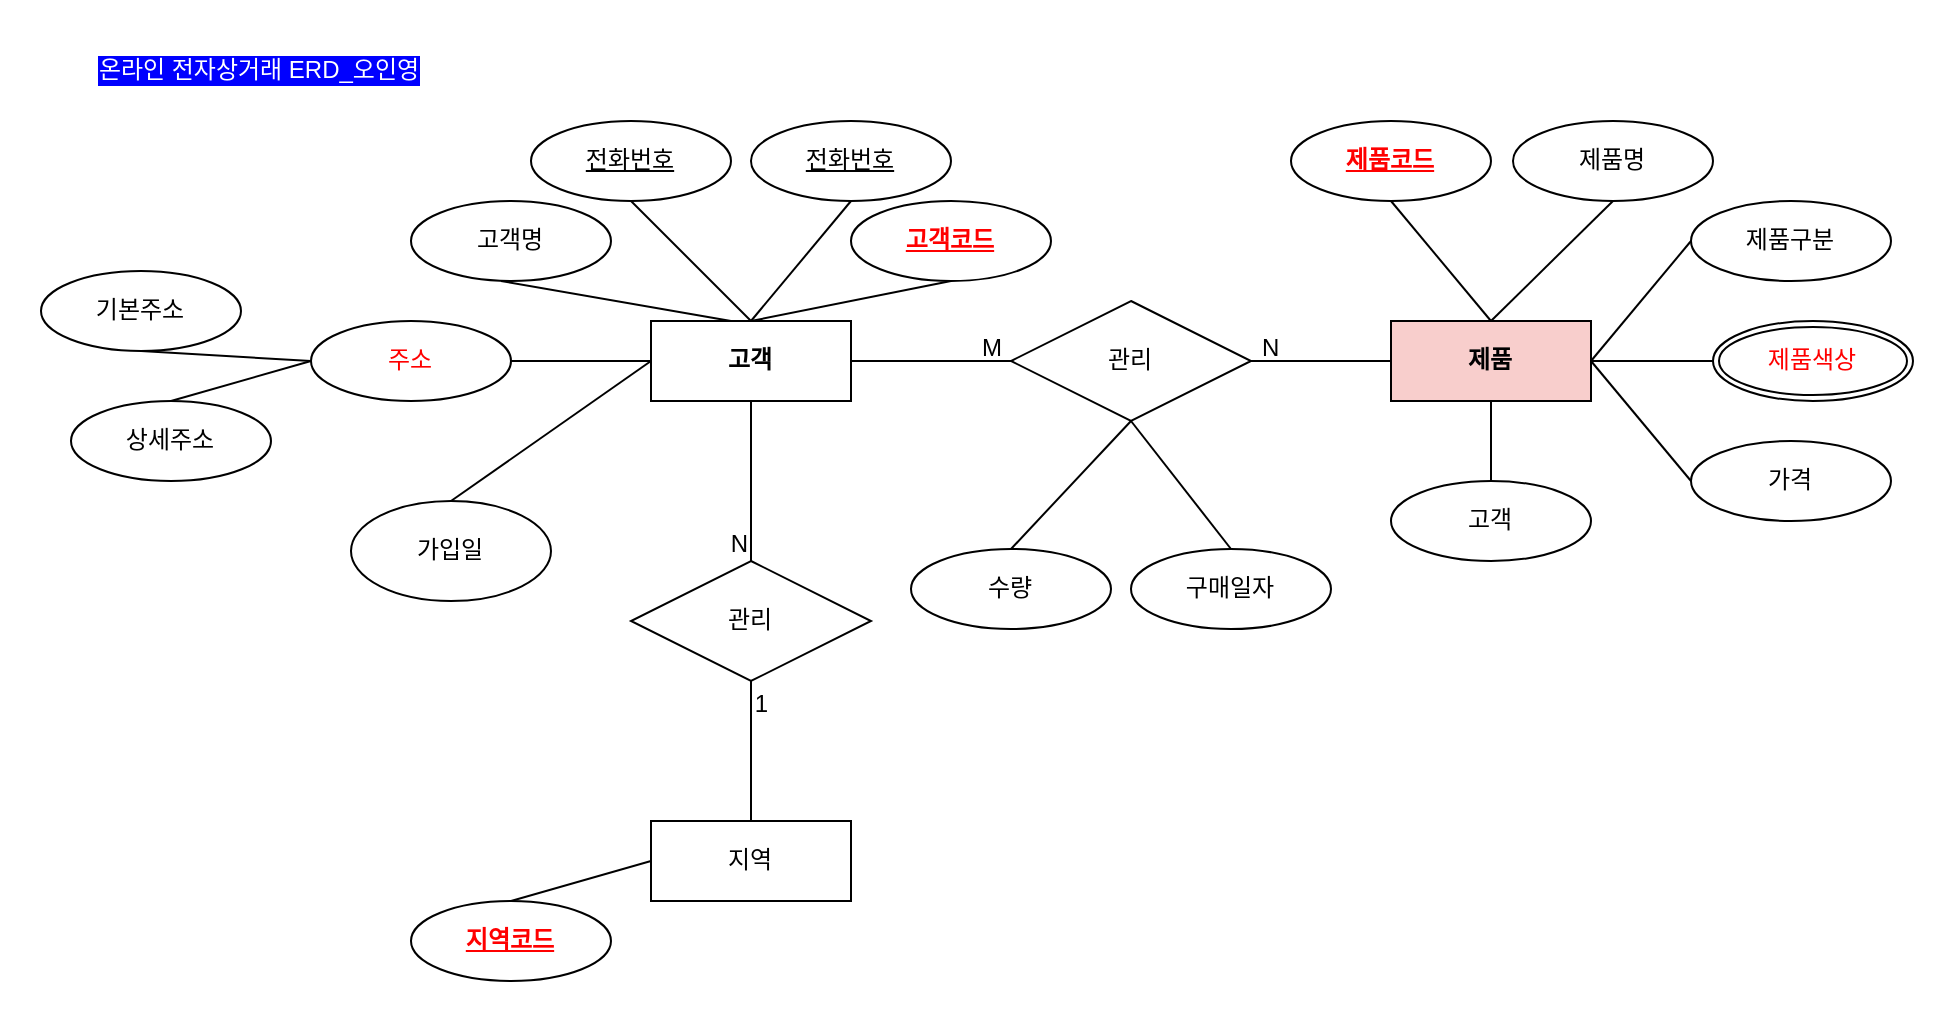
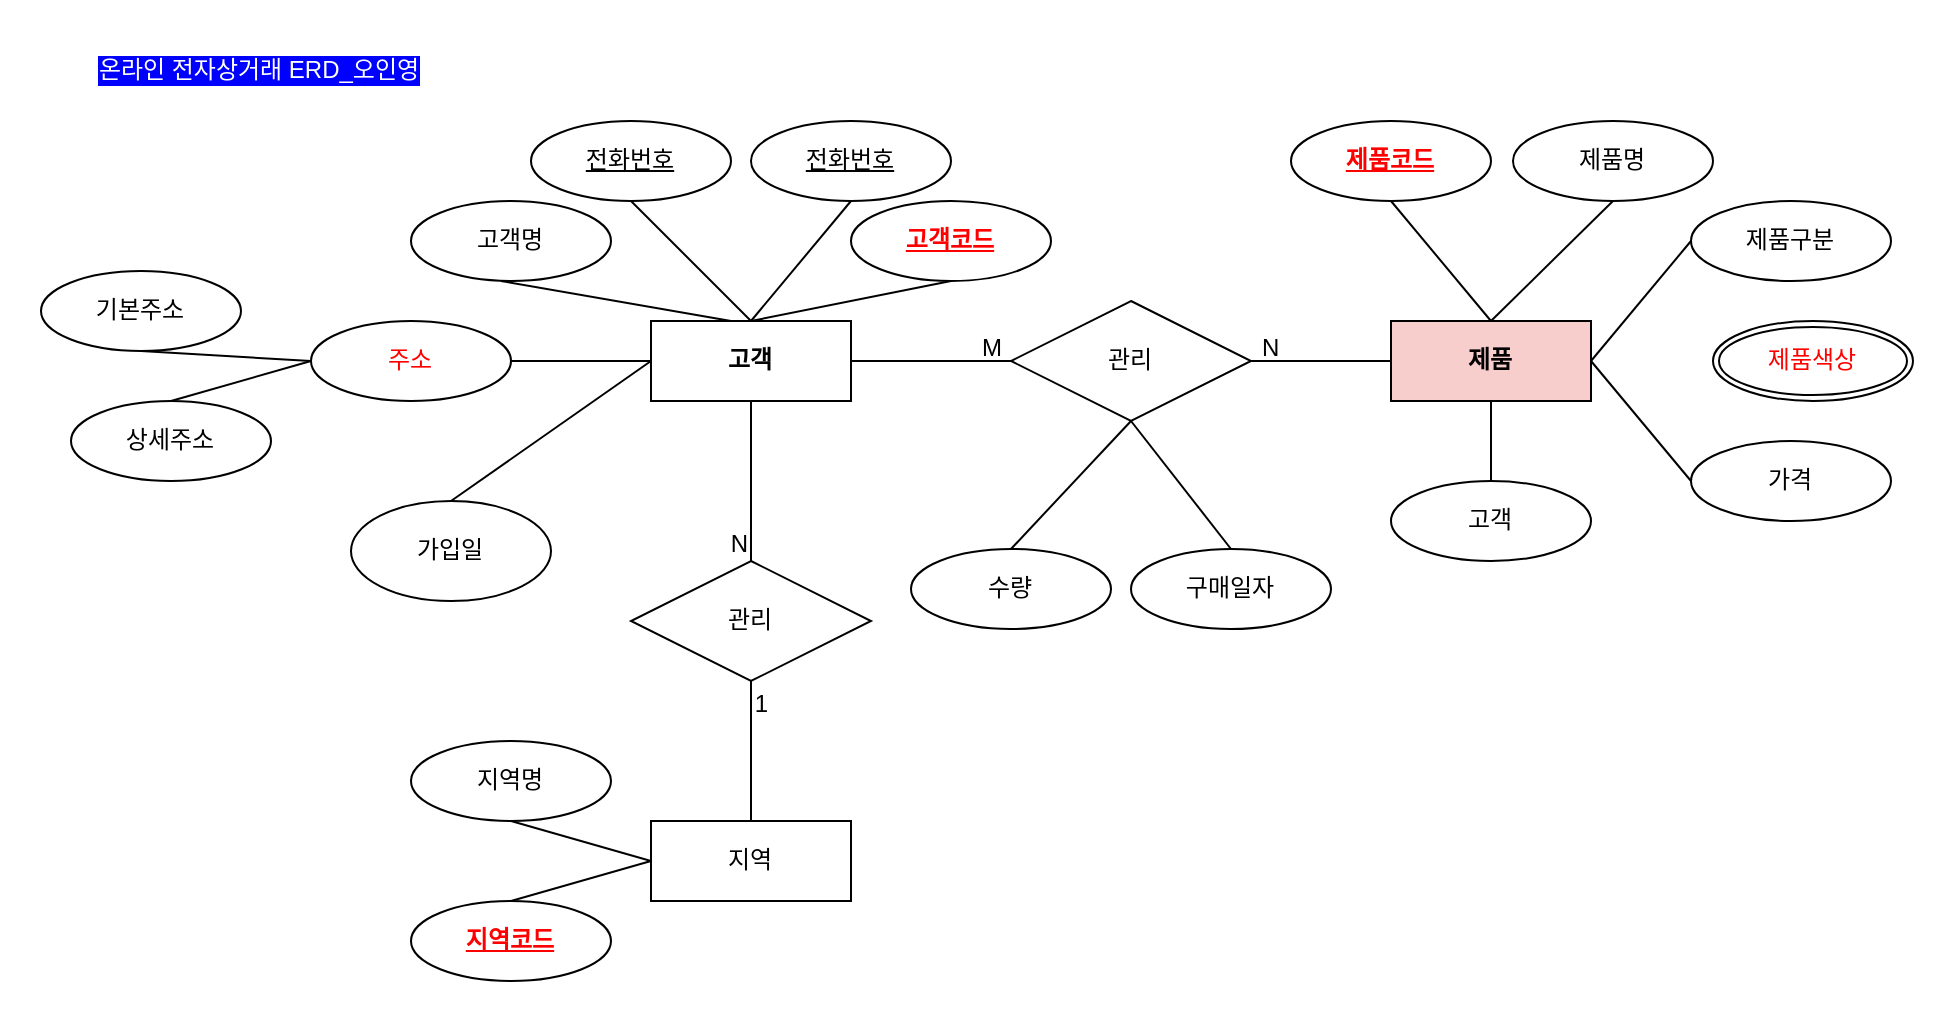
(1654, 361) -> none
none -> (511, 781)
none -> (579, 840)
